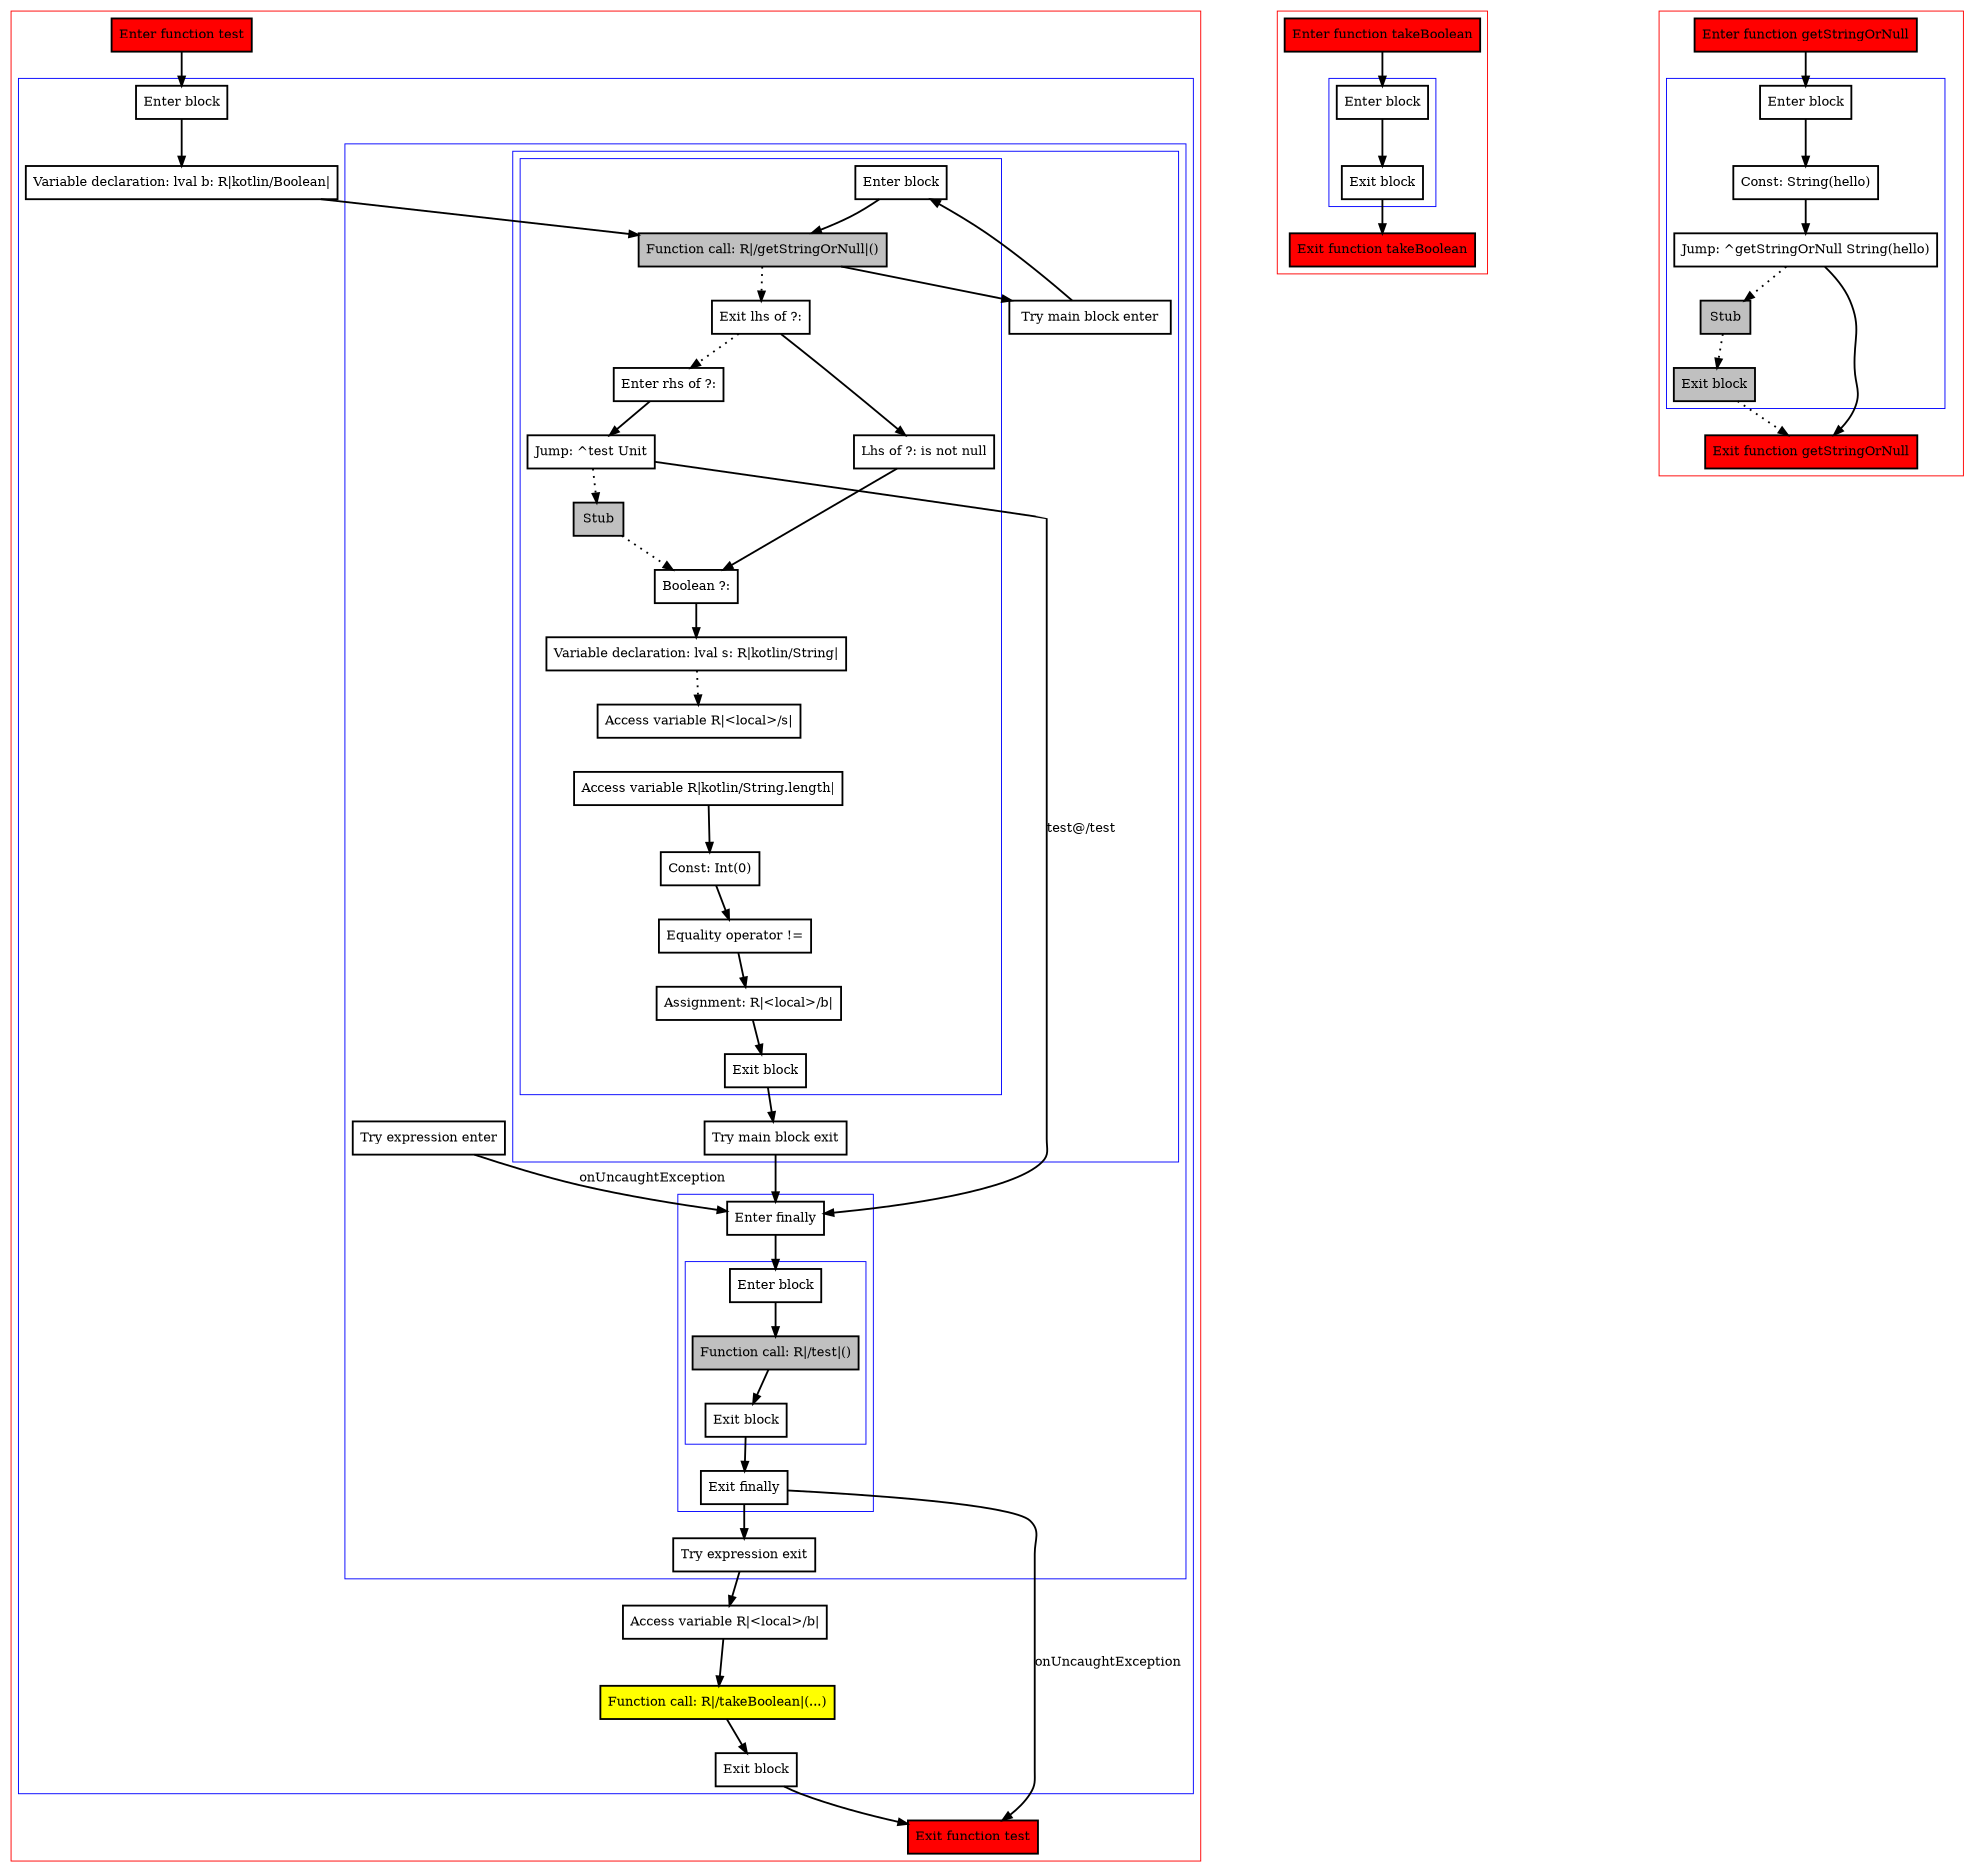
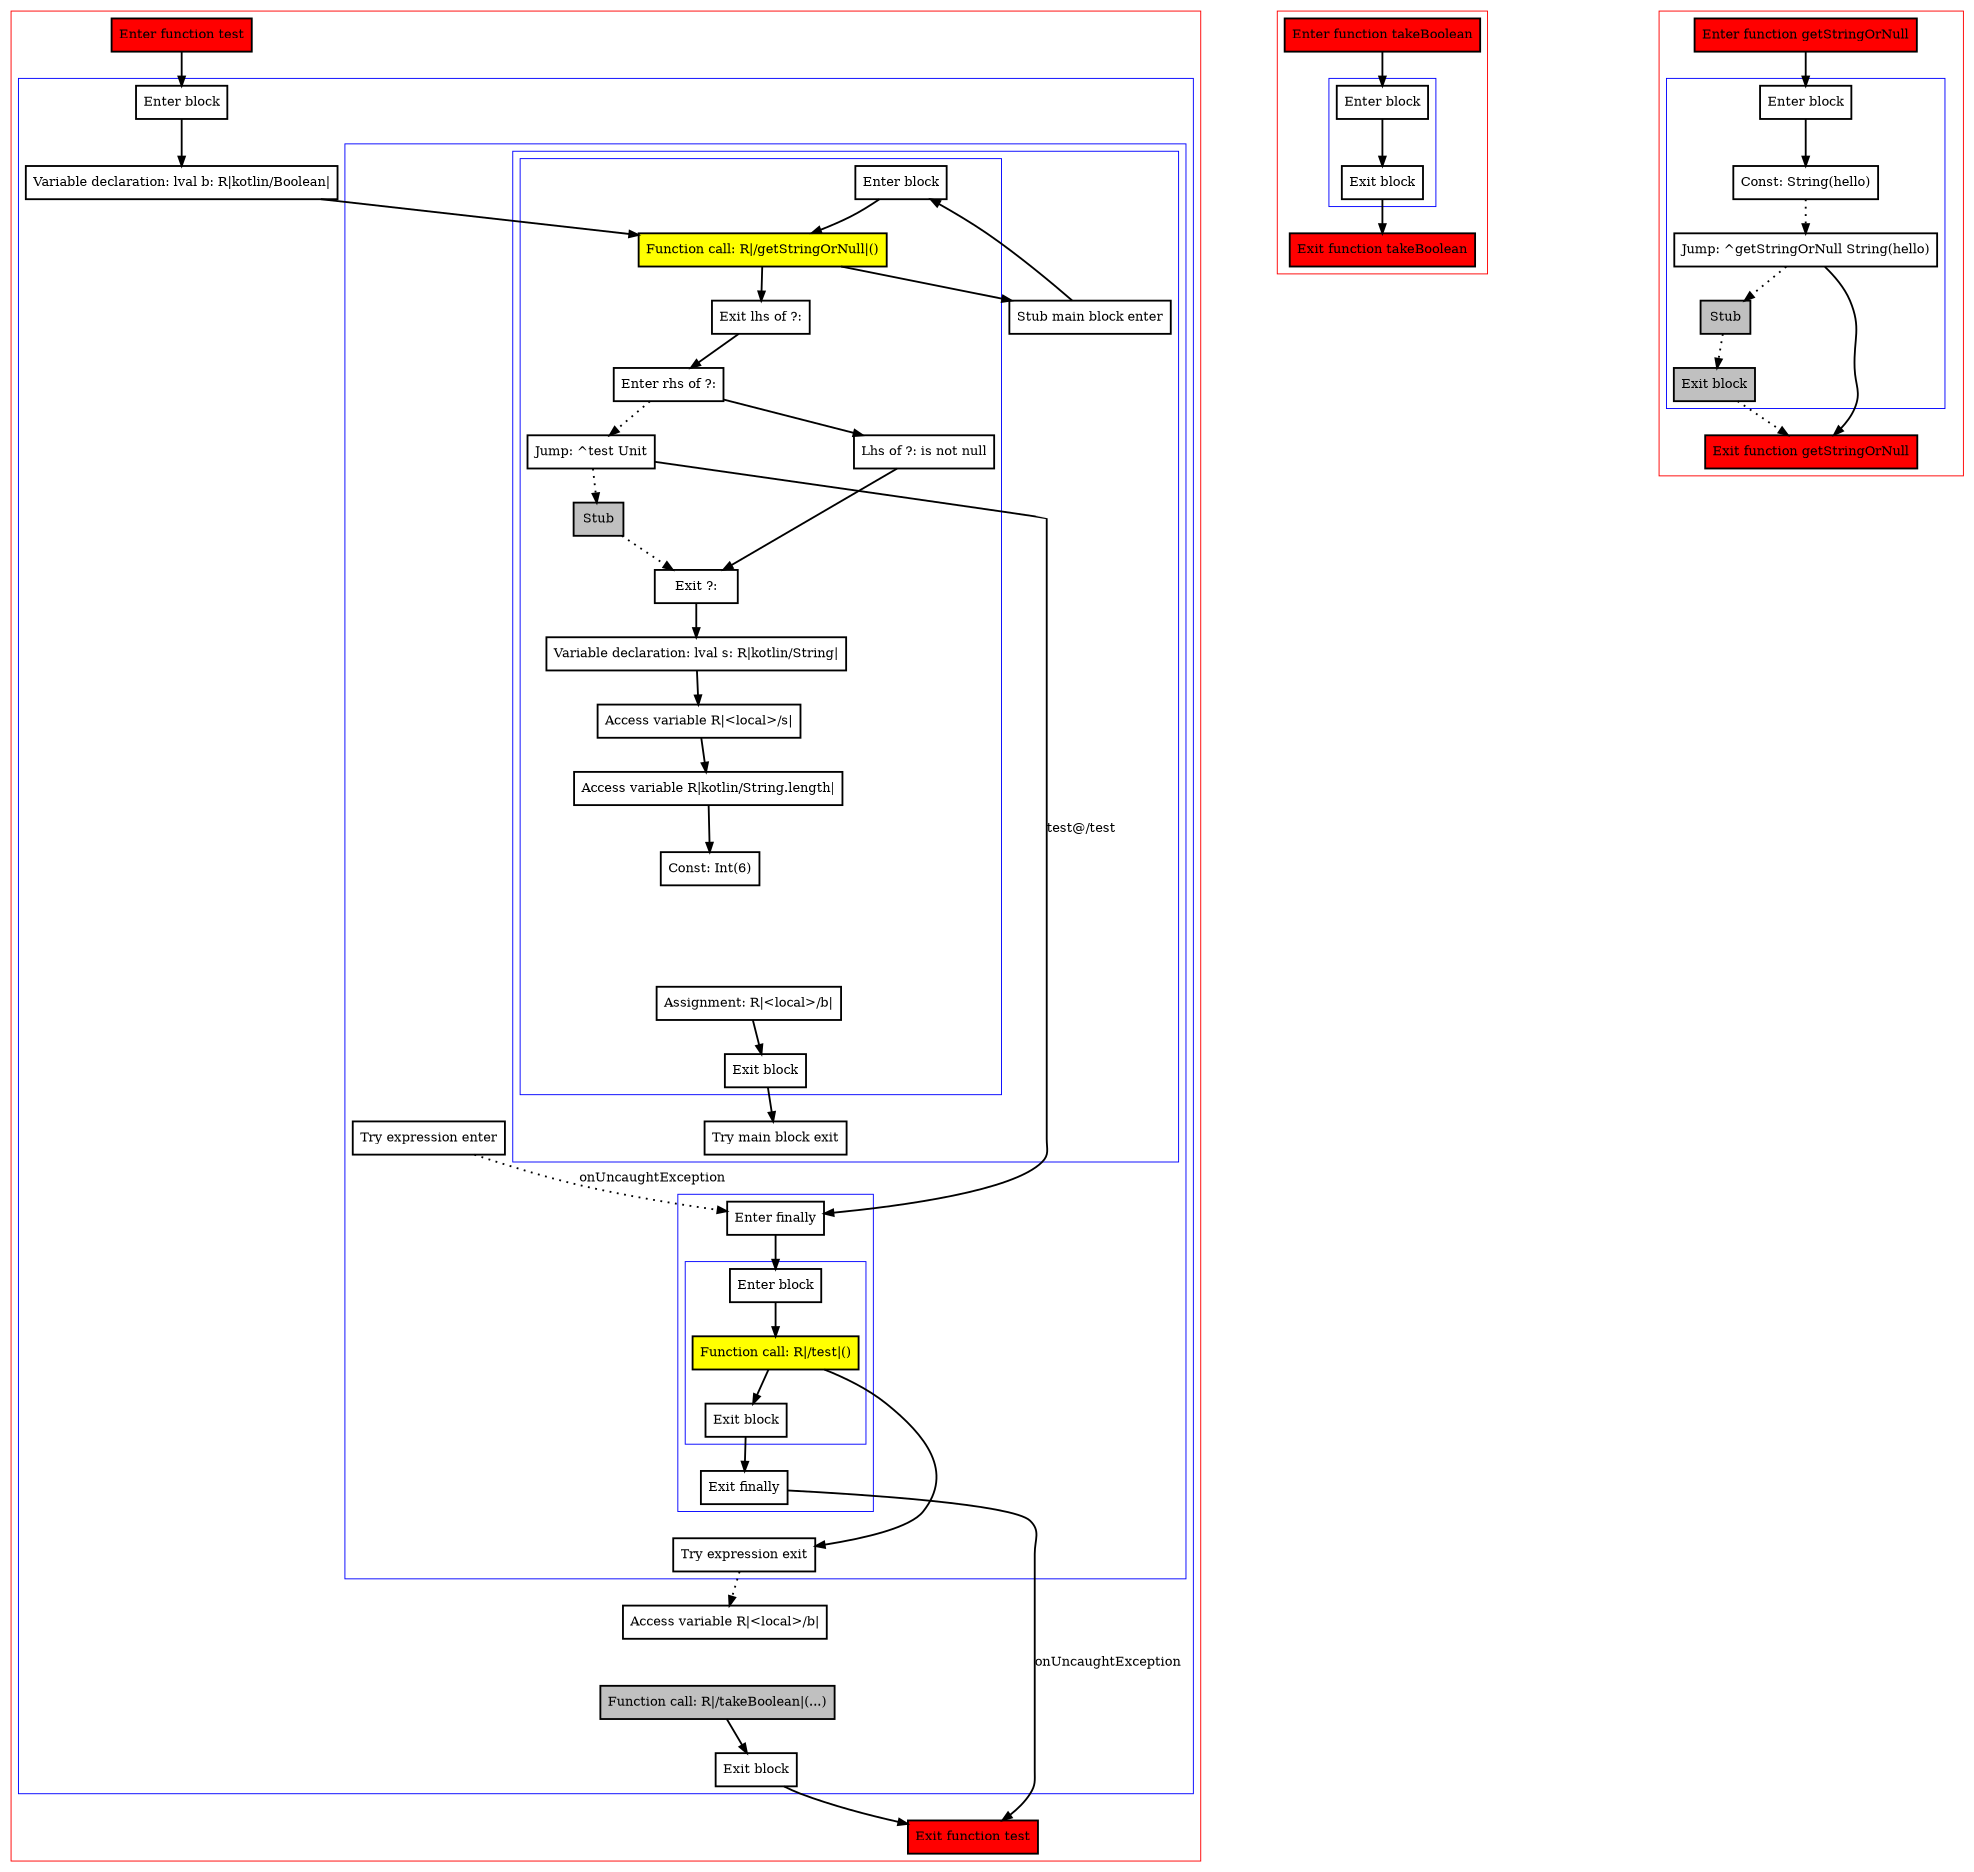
(1806, 212) -> (1806, 212)
(763, 250) -> (763, 250)
(762, 279) -> (762, 279)
(1090, 317) -> (1090, 317)
(719, 348) -> (719, 348)
(840, 381) -> (789, 416)
(633, 415) -> (633, 415)
(696, 587) -> (696, 587)
(697, 683) -> (697, 683)
none -> (703, 750)
(710, 869) -> (710, 869)
(735, 936) -> none
(776, 1174) -> none
(595, 1189) -> (595, 1189)
(776, 1353) -> (776, 1353)
(744, 1517) -> (935, 1467)
(736, 1585) -> (736, 1585)
(722, 1658) -> none
(717, 1702) -> (717, 1702)
